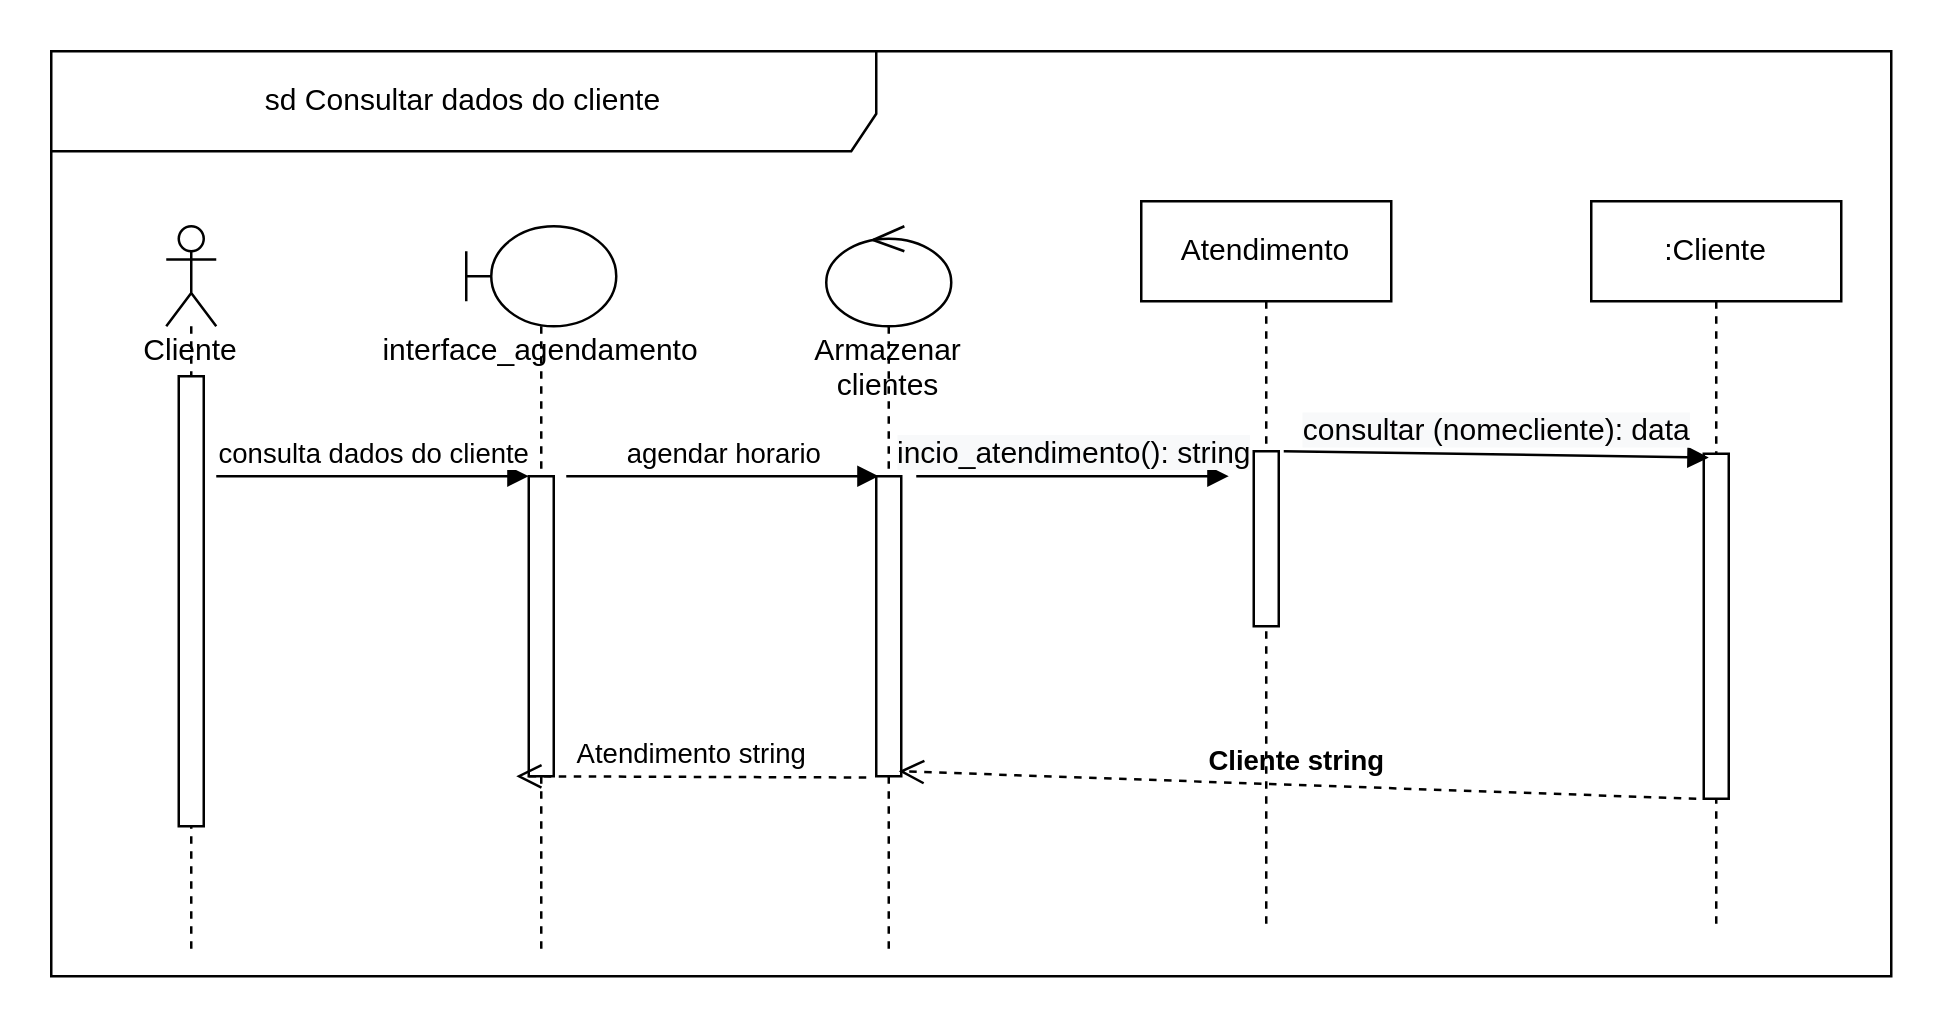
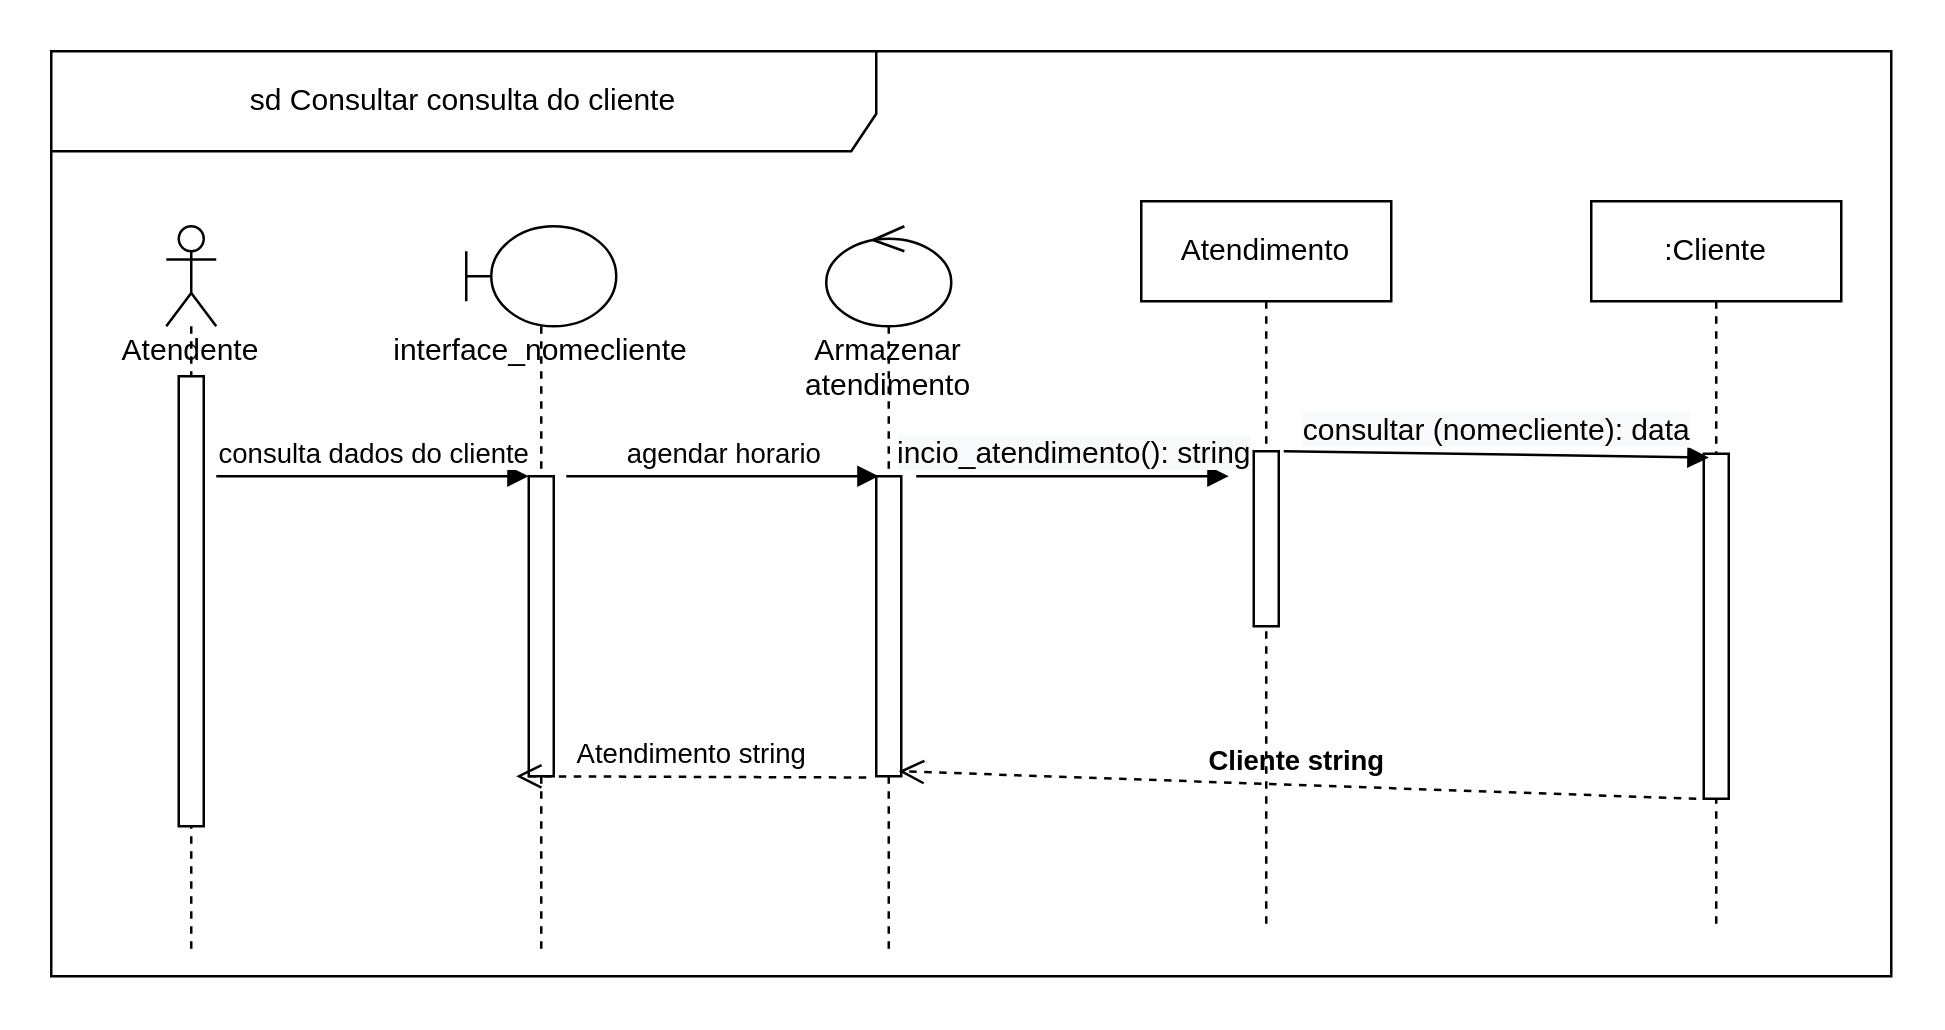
(464, 101) -> (464, 101)
(191, 388) -> (191, 406)
(541, 388) -> (541, 388)
(889, 388) -> (889, 388)
